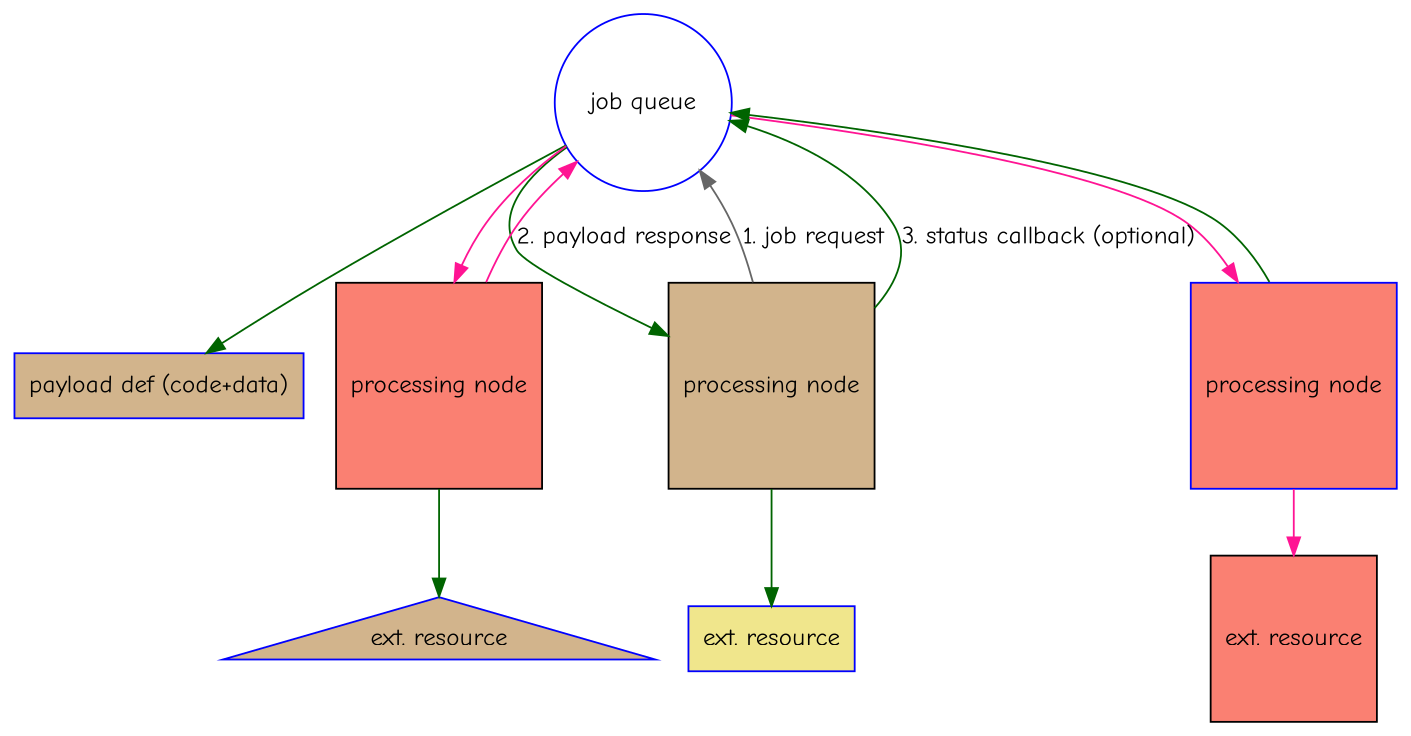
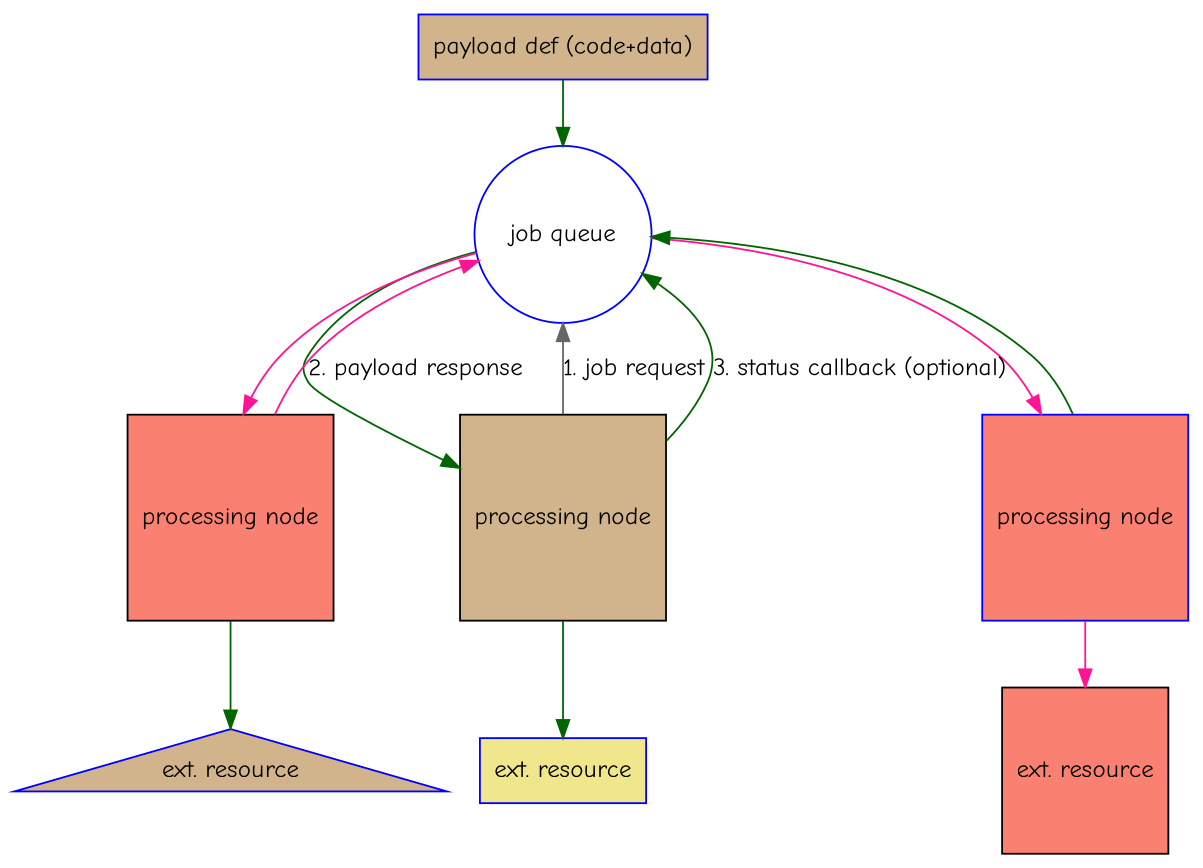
(392, 241) -> (563, 104)
